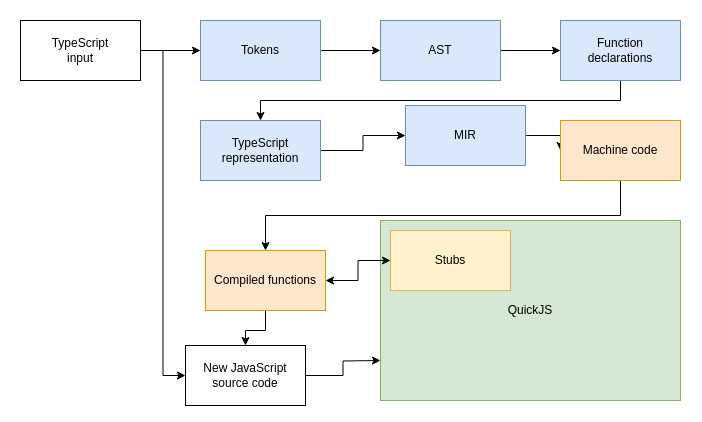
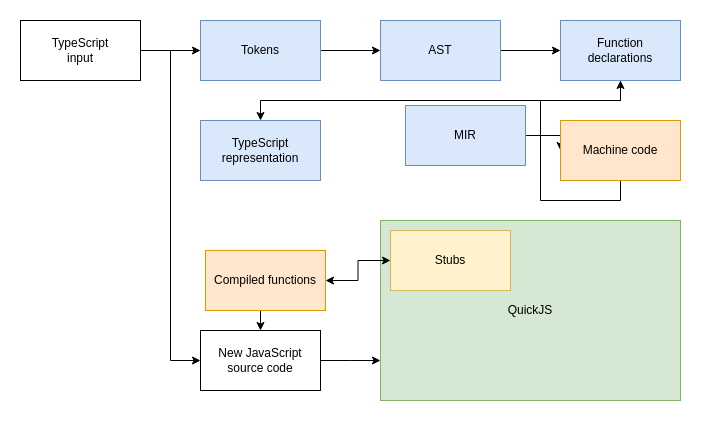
(363, 147) -> none
(439, 216) -> (541, 193)
(246, 376) -> (261, 361)
